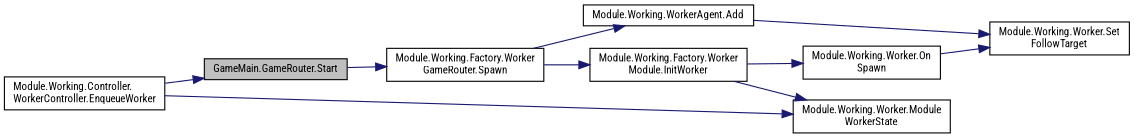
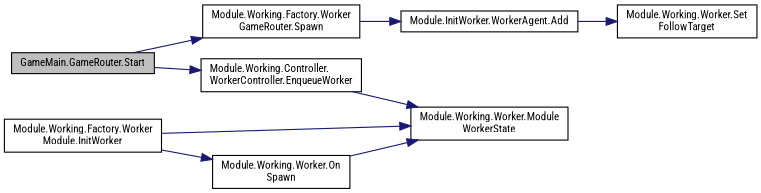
(669, 15) -> (489, 21)
(960, 51) -> (379, 149)
(561, 65) -> none
(179, 81) -> (172, 69)
